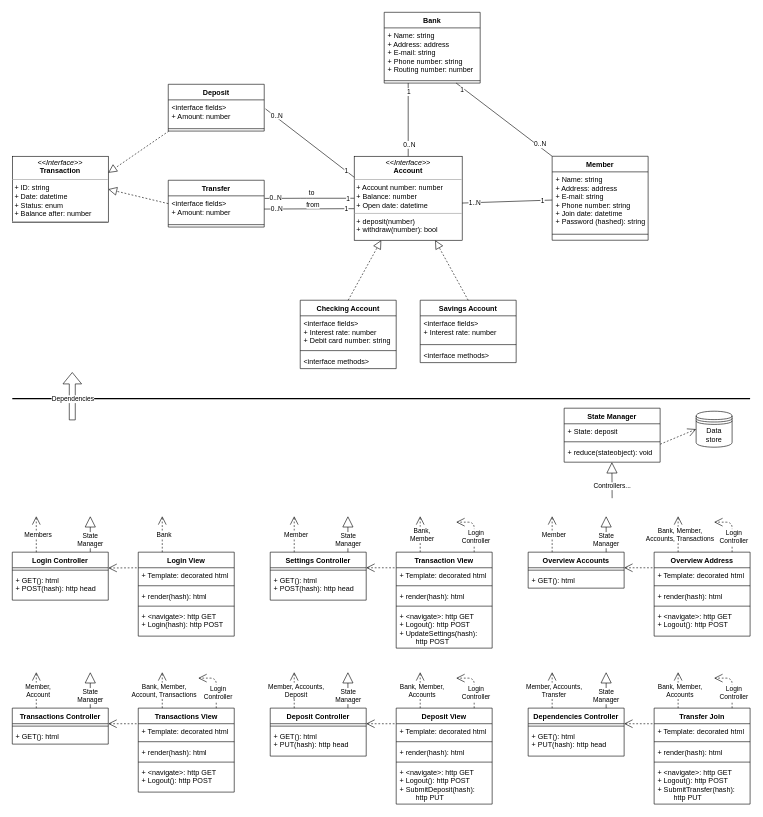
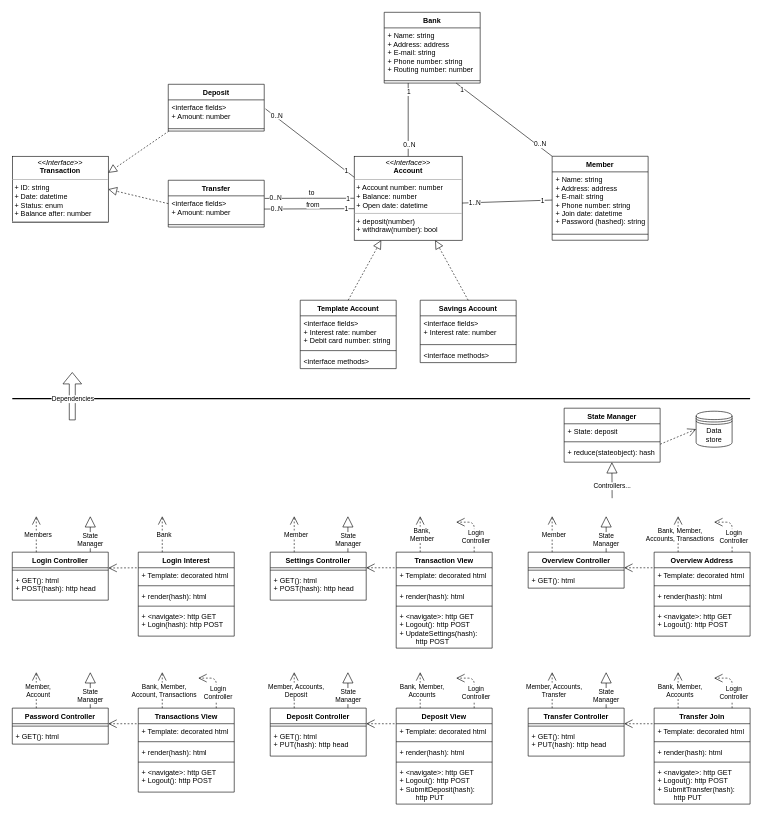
(348, 308) -> (348, 308)
(618, 452) -> (619, 452)
(186, 560) -> (186, 560)
(576, 560) -> (576, 560)
(60, 716) -> (60, 716)
(576, 716) -> (576, 716)
